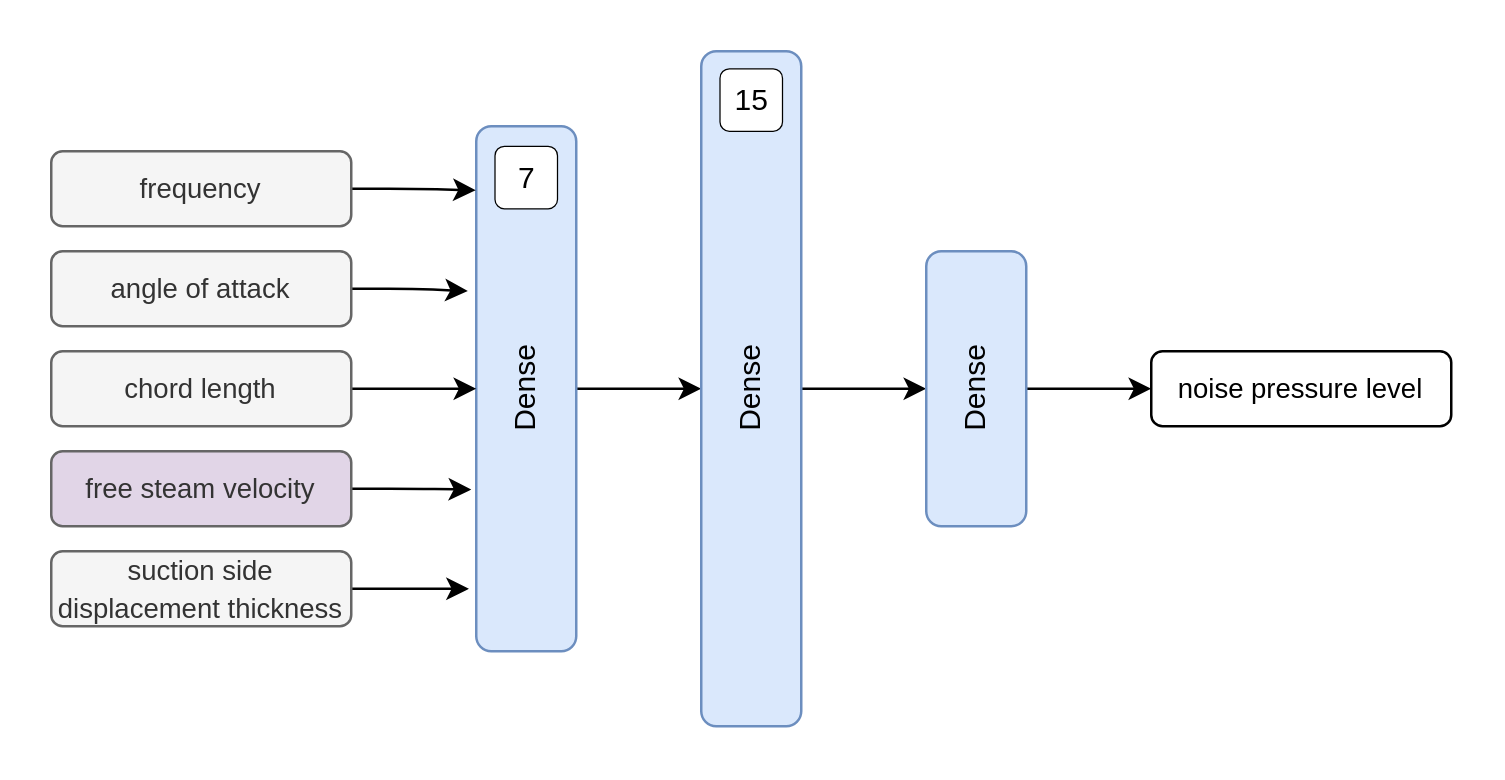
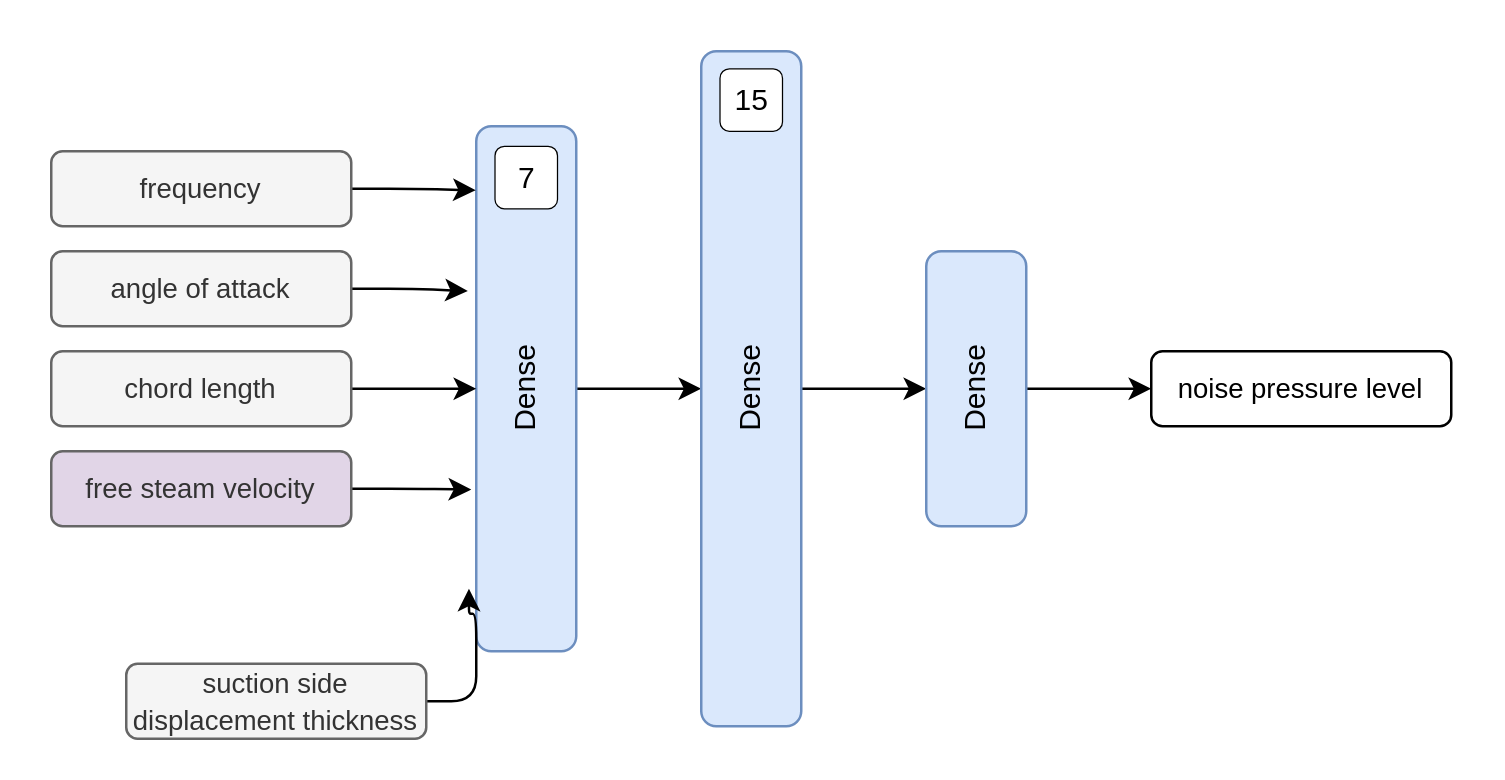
(201, 589) -> (276, 701)
